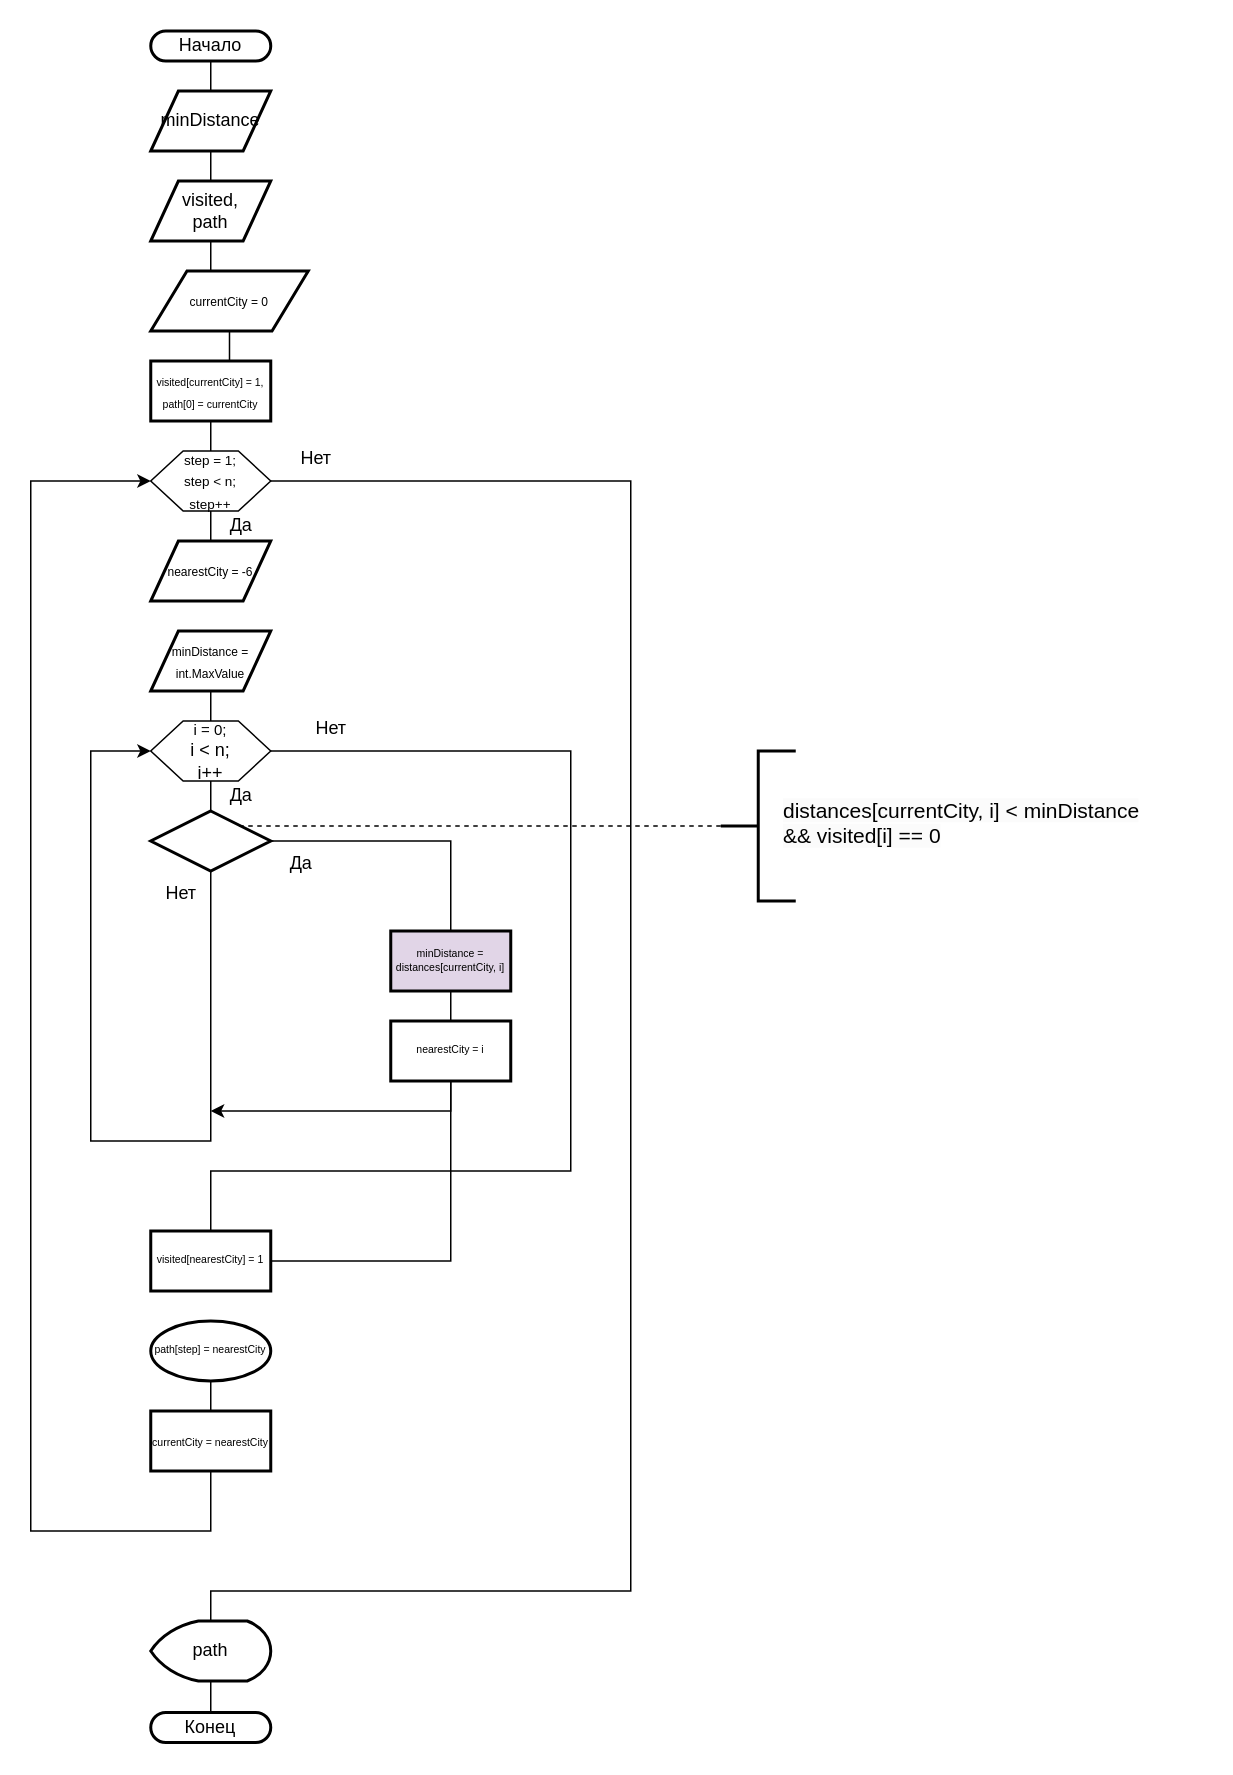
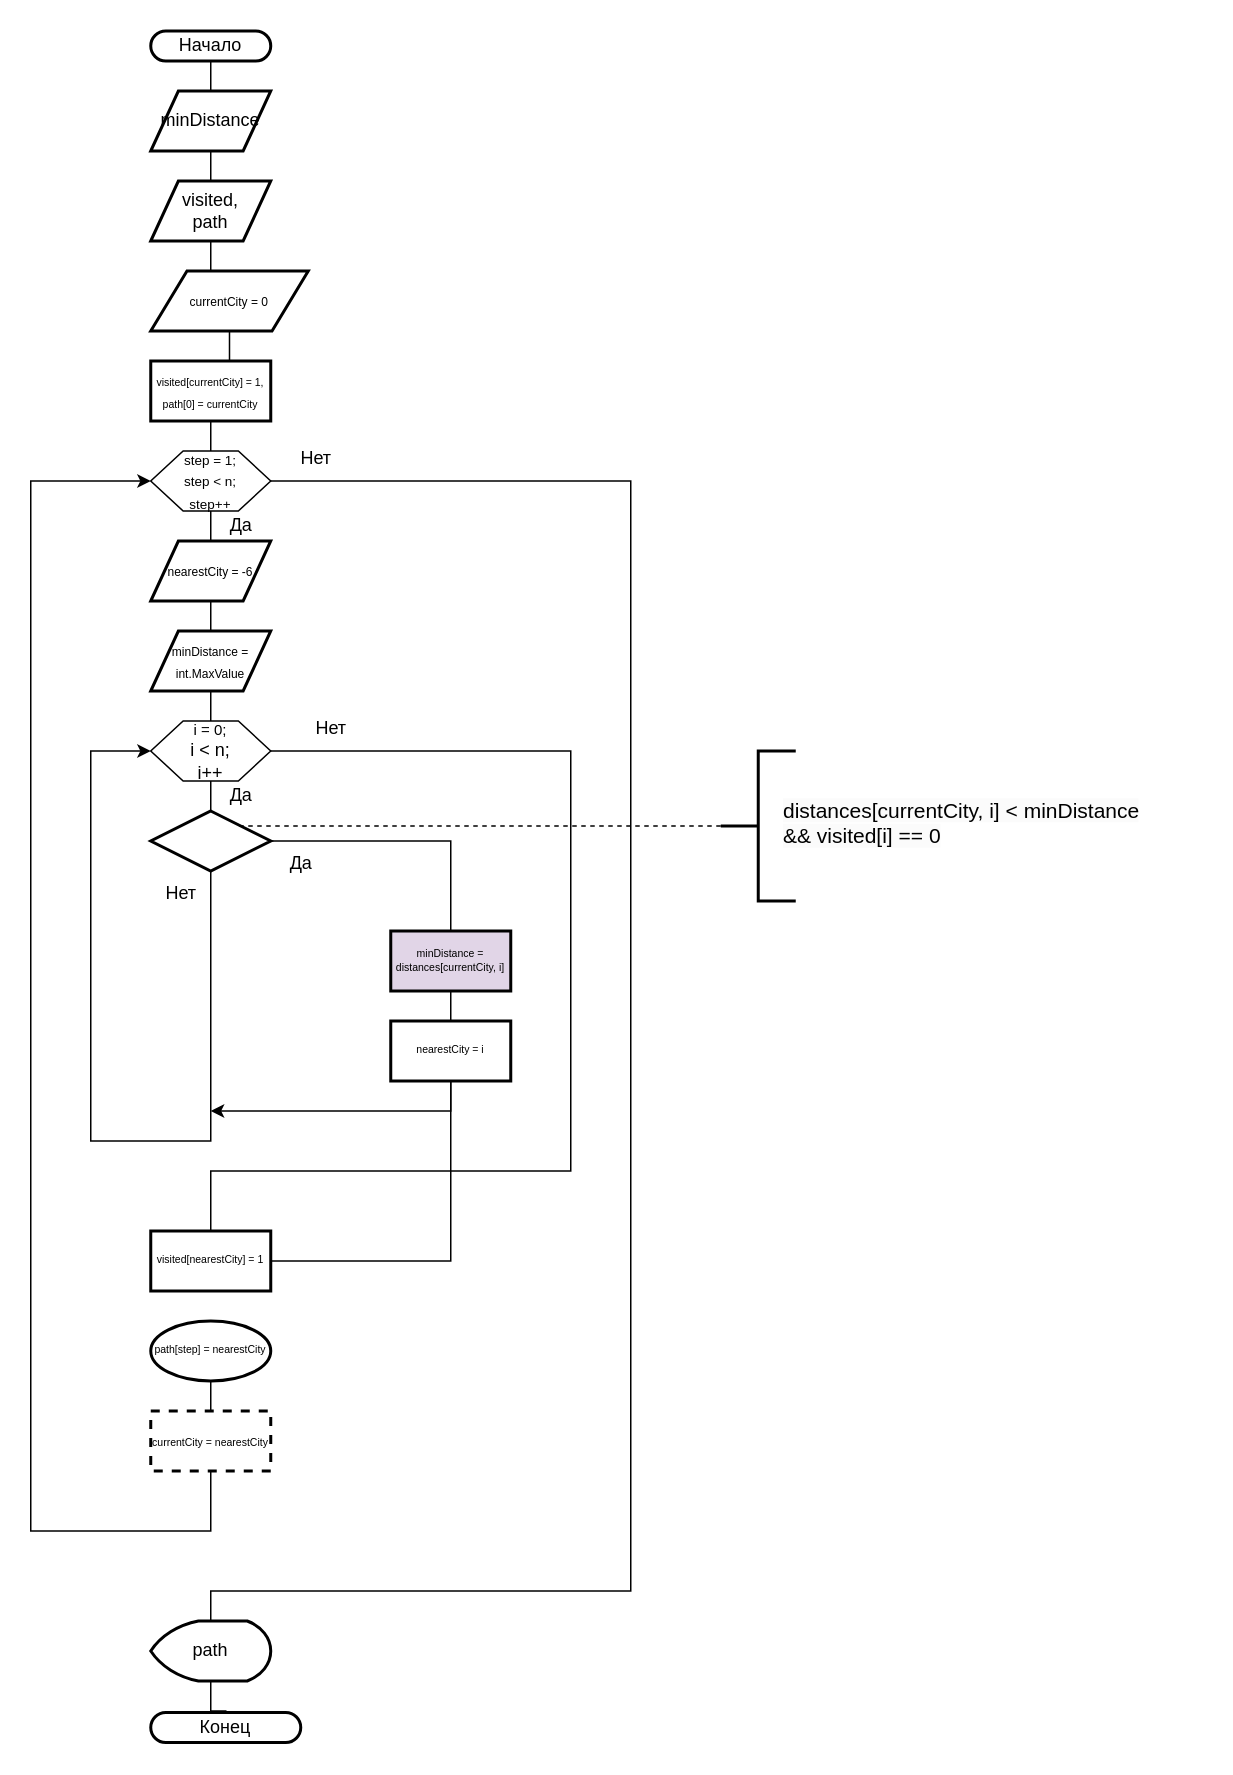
none -> (211, 617)
(211, 1441) -> (211, 1441)
(211, 1727) -> (226, 1727)
